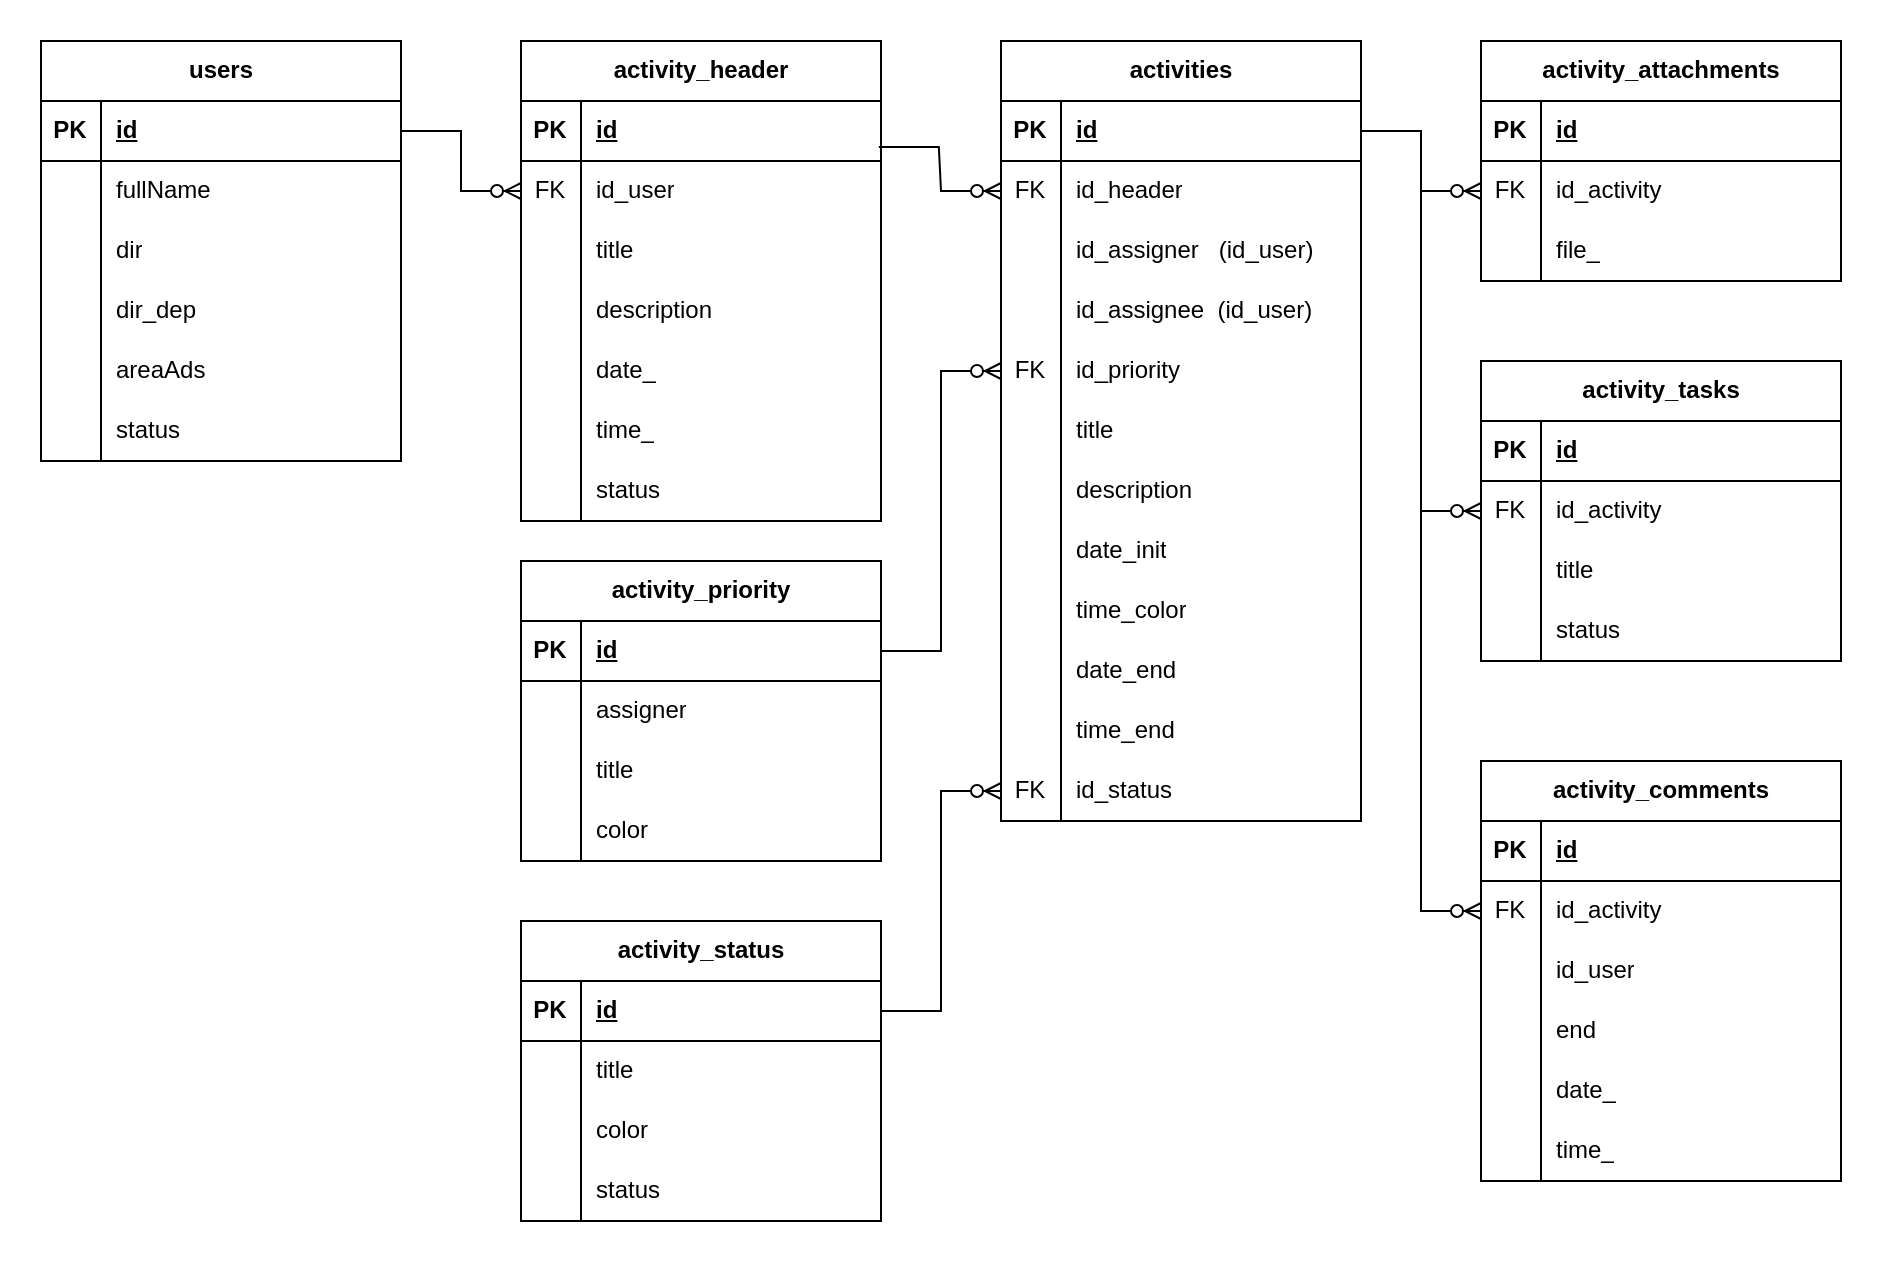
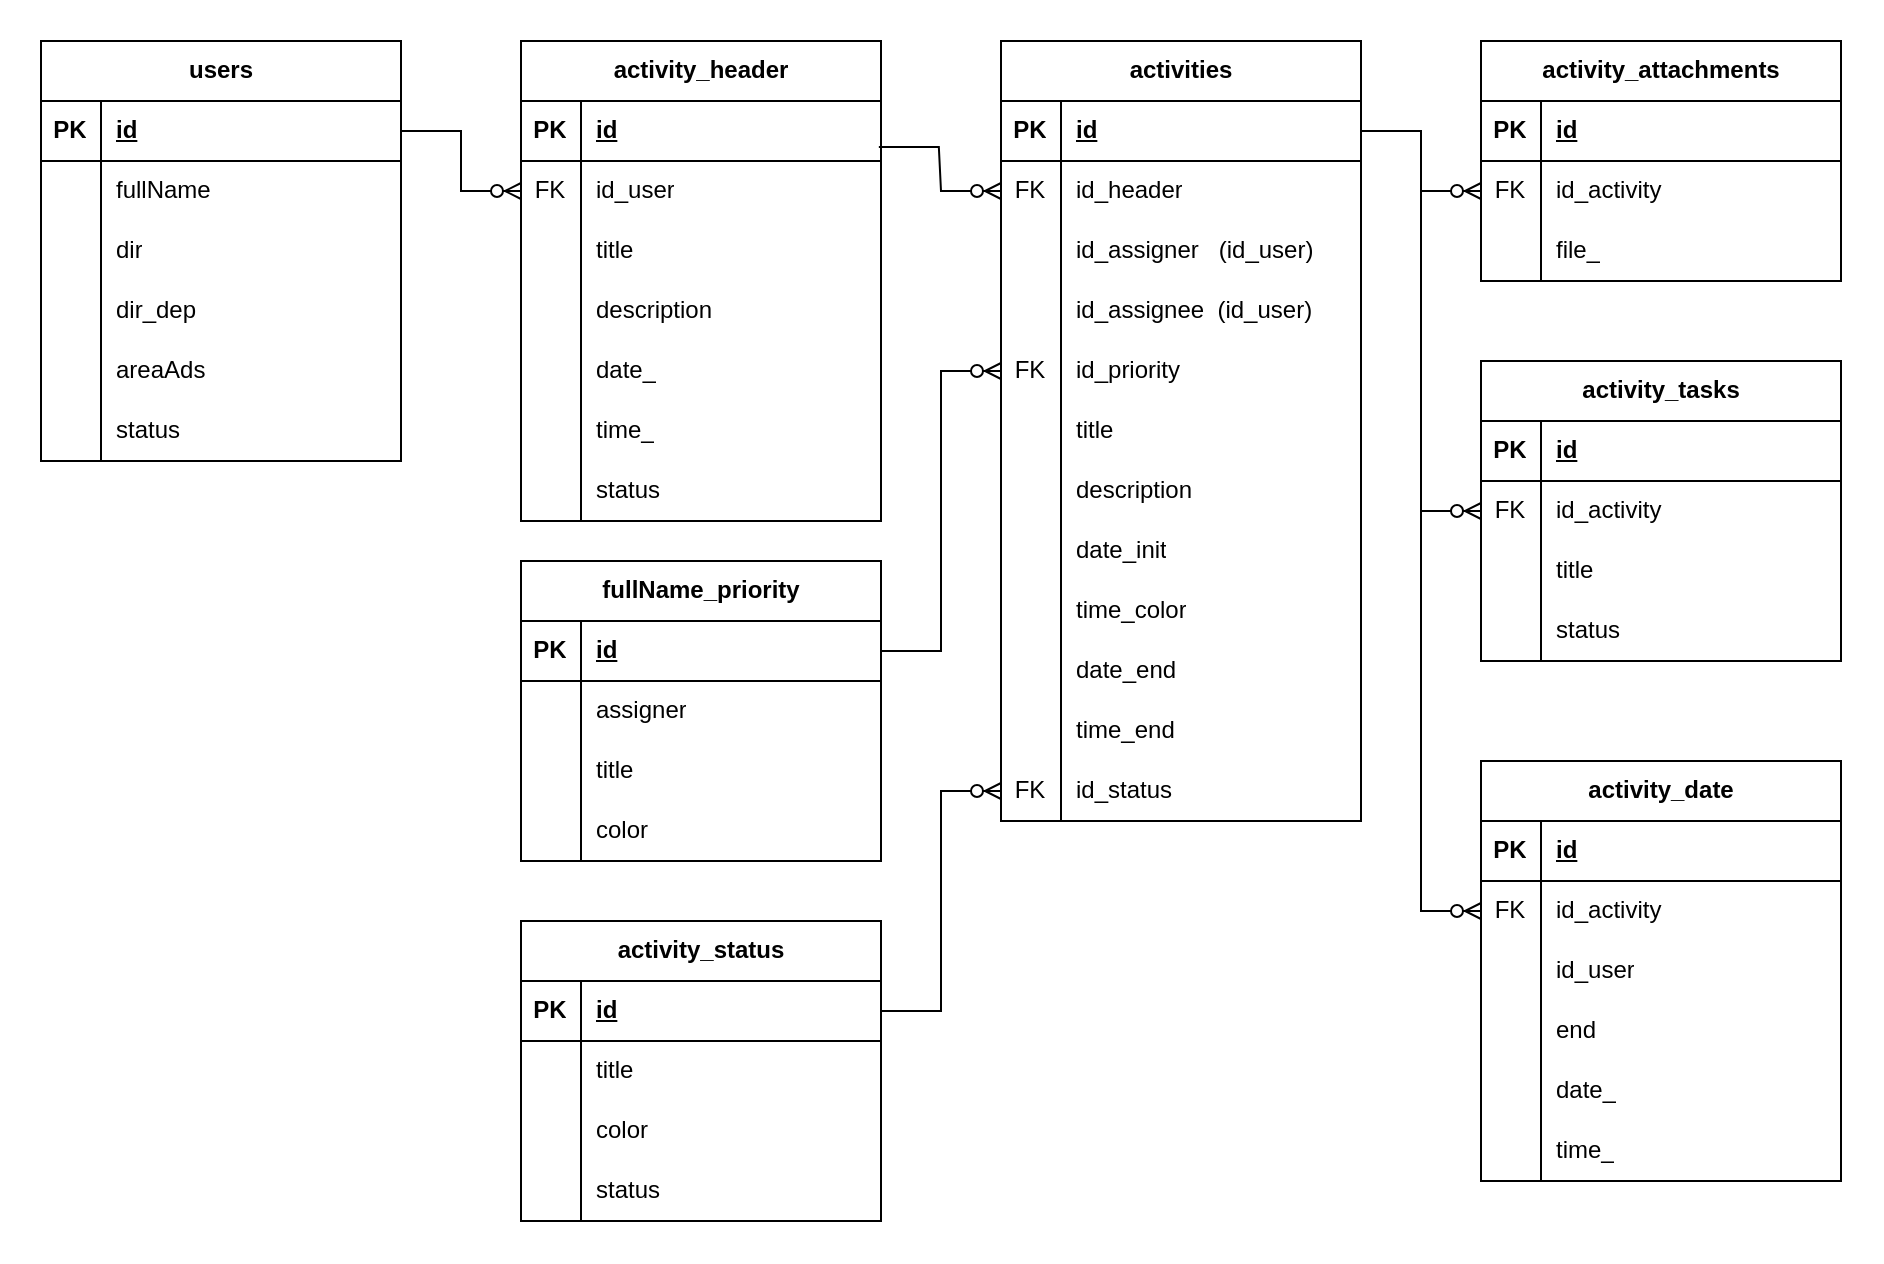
(702, 591) -> (702, 591)
(1662, 791) -> (1662, 791)
